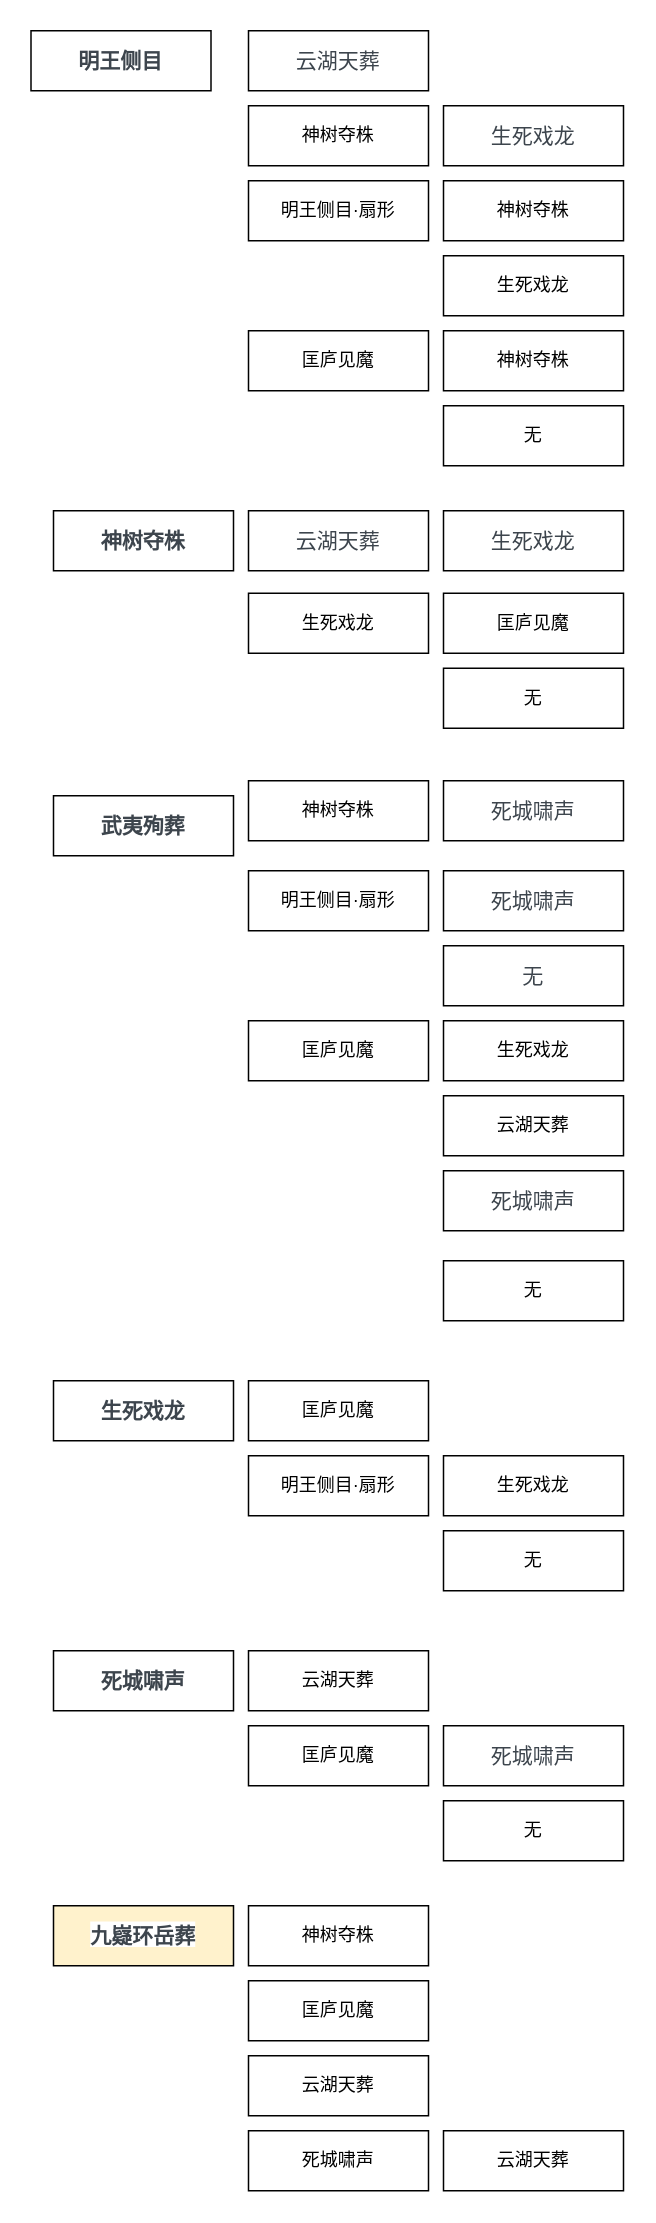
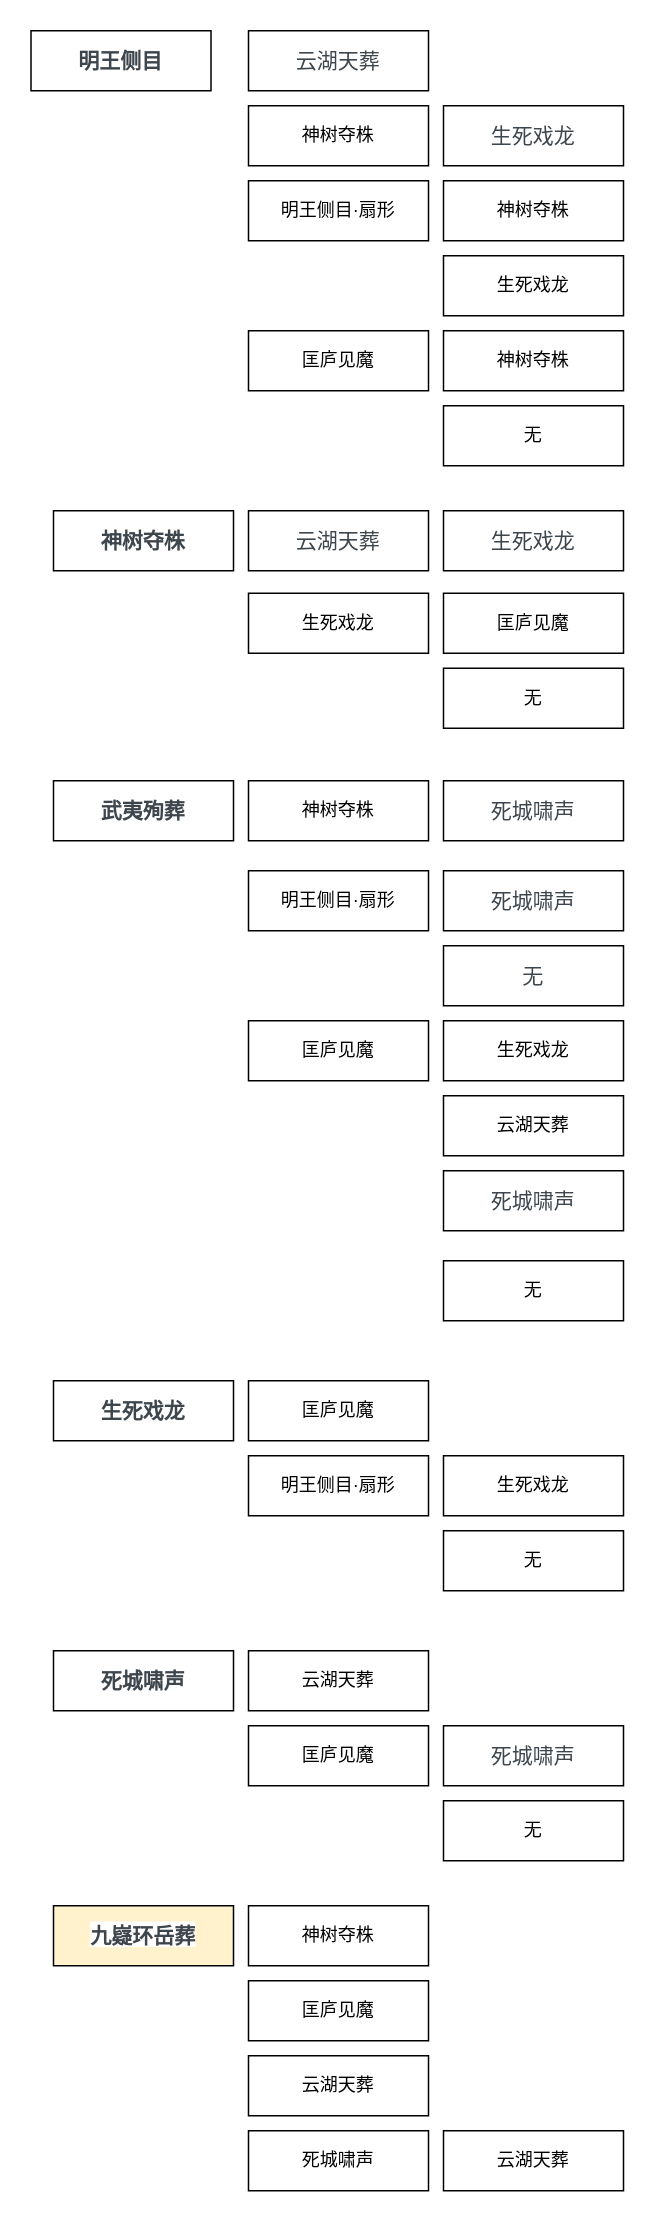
(143, 826) -> (143, 811)
